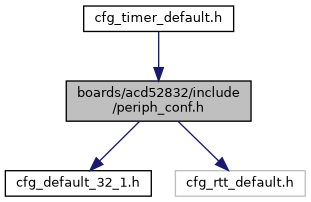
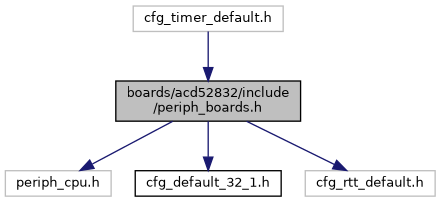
(159, 19) -> (208, 19)
(159, 101) -> (208, 101)
none -> (58, 183)
